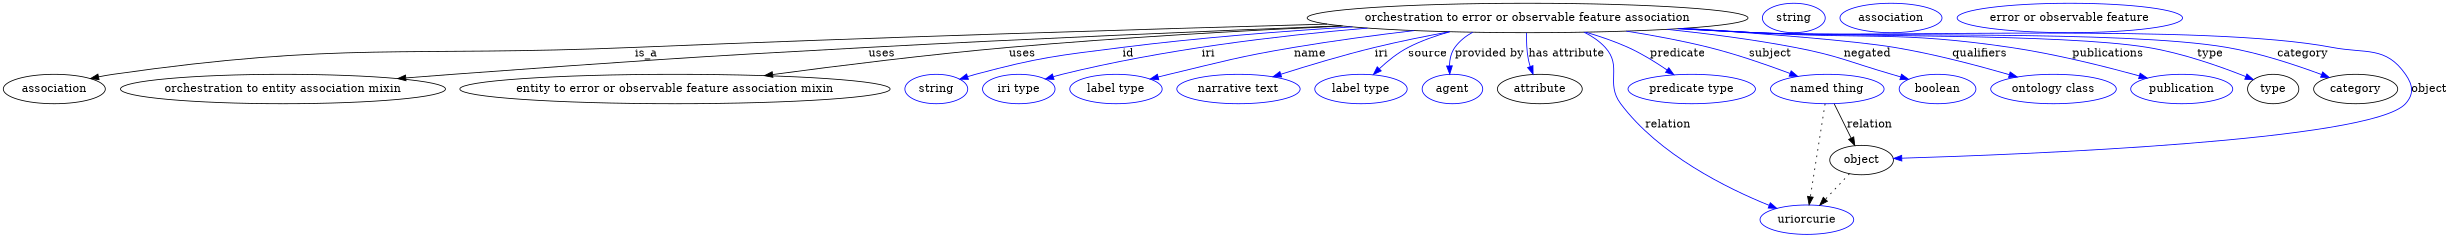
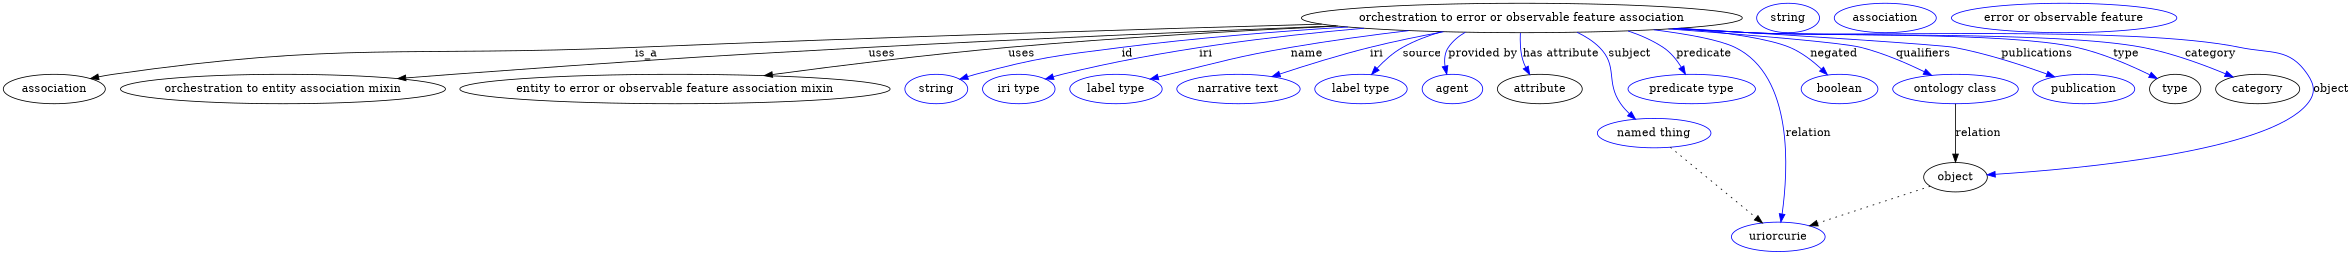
(1843, 121) -> (1956, 129)
